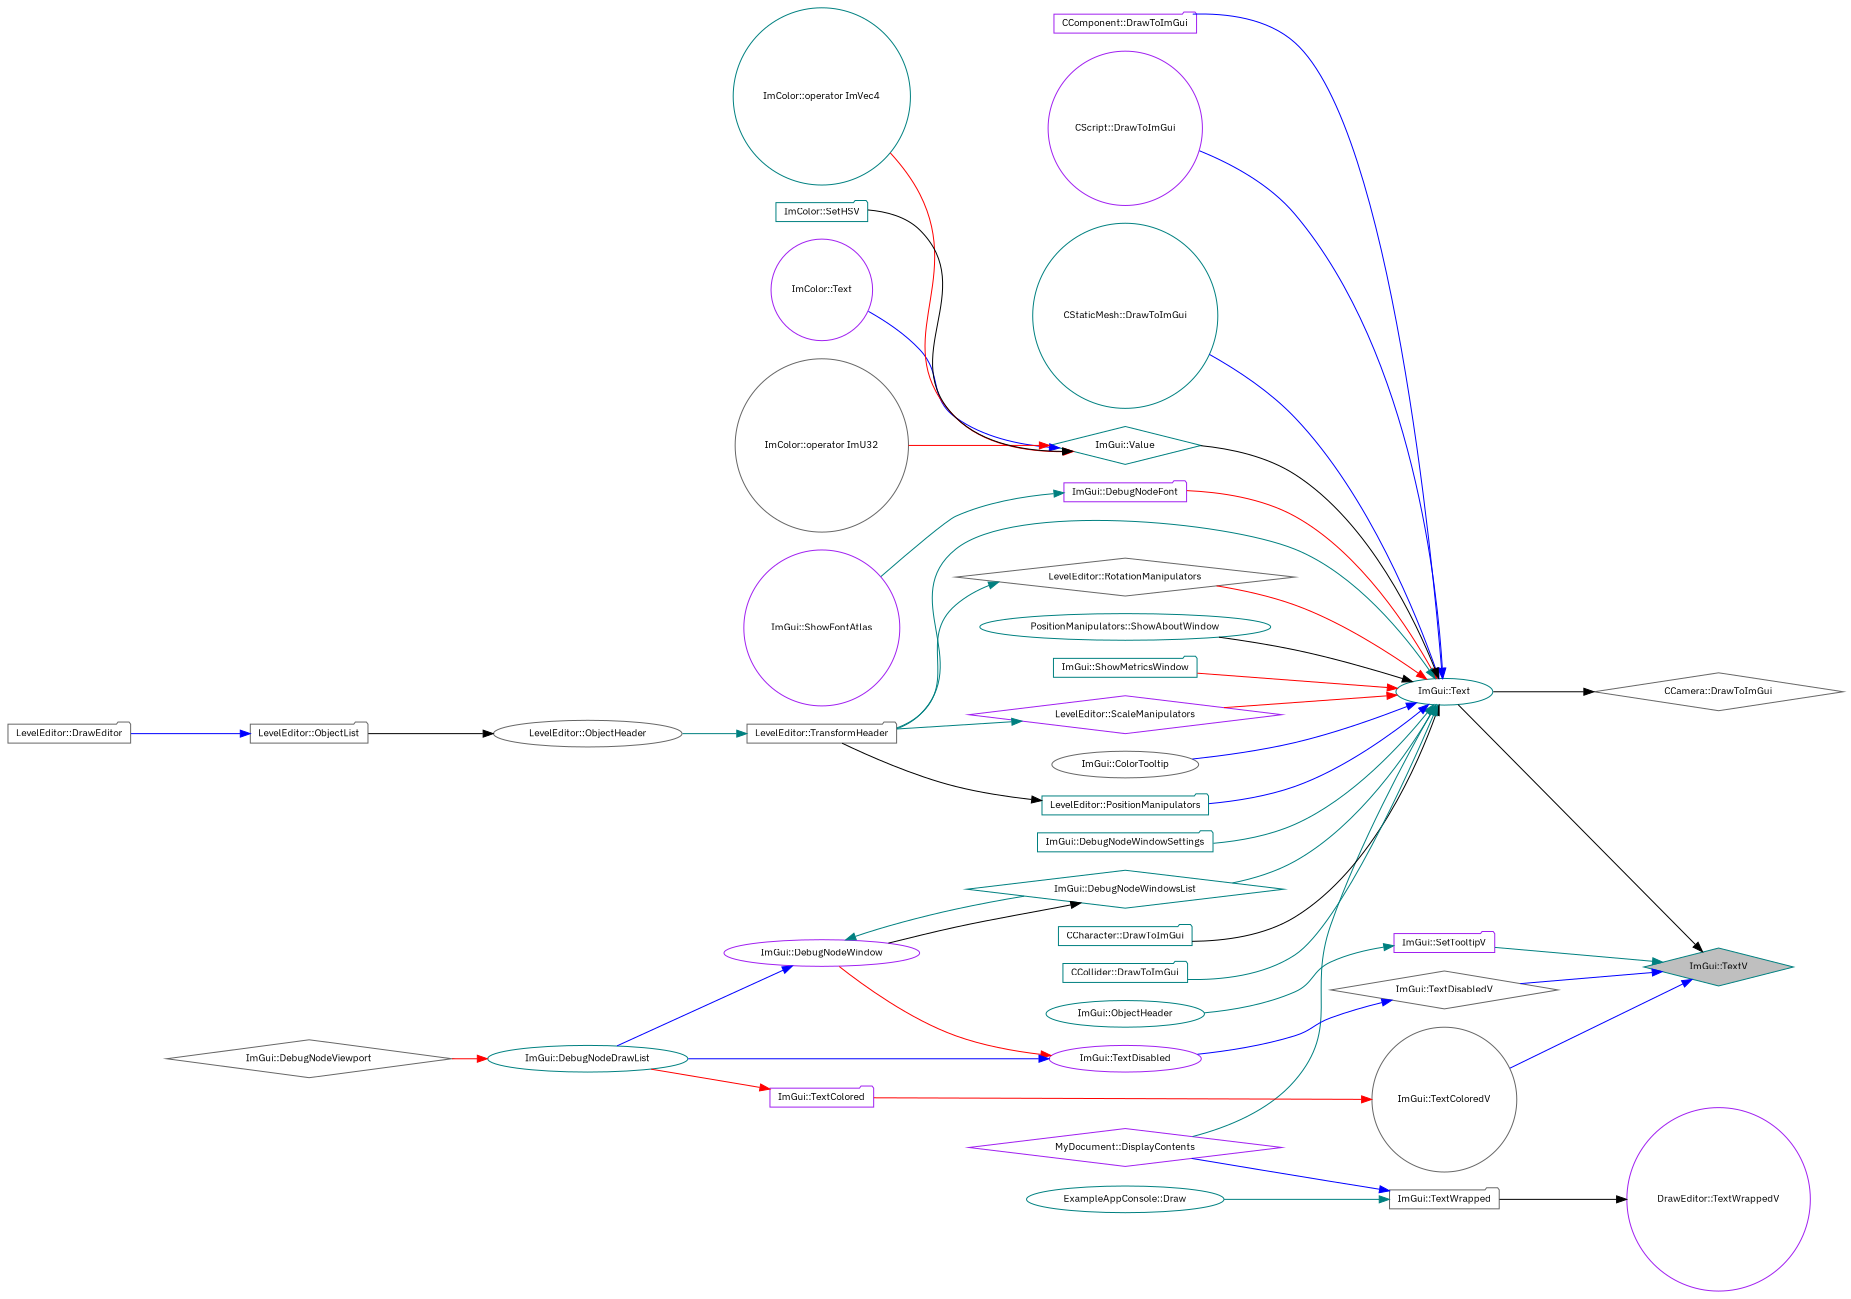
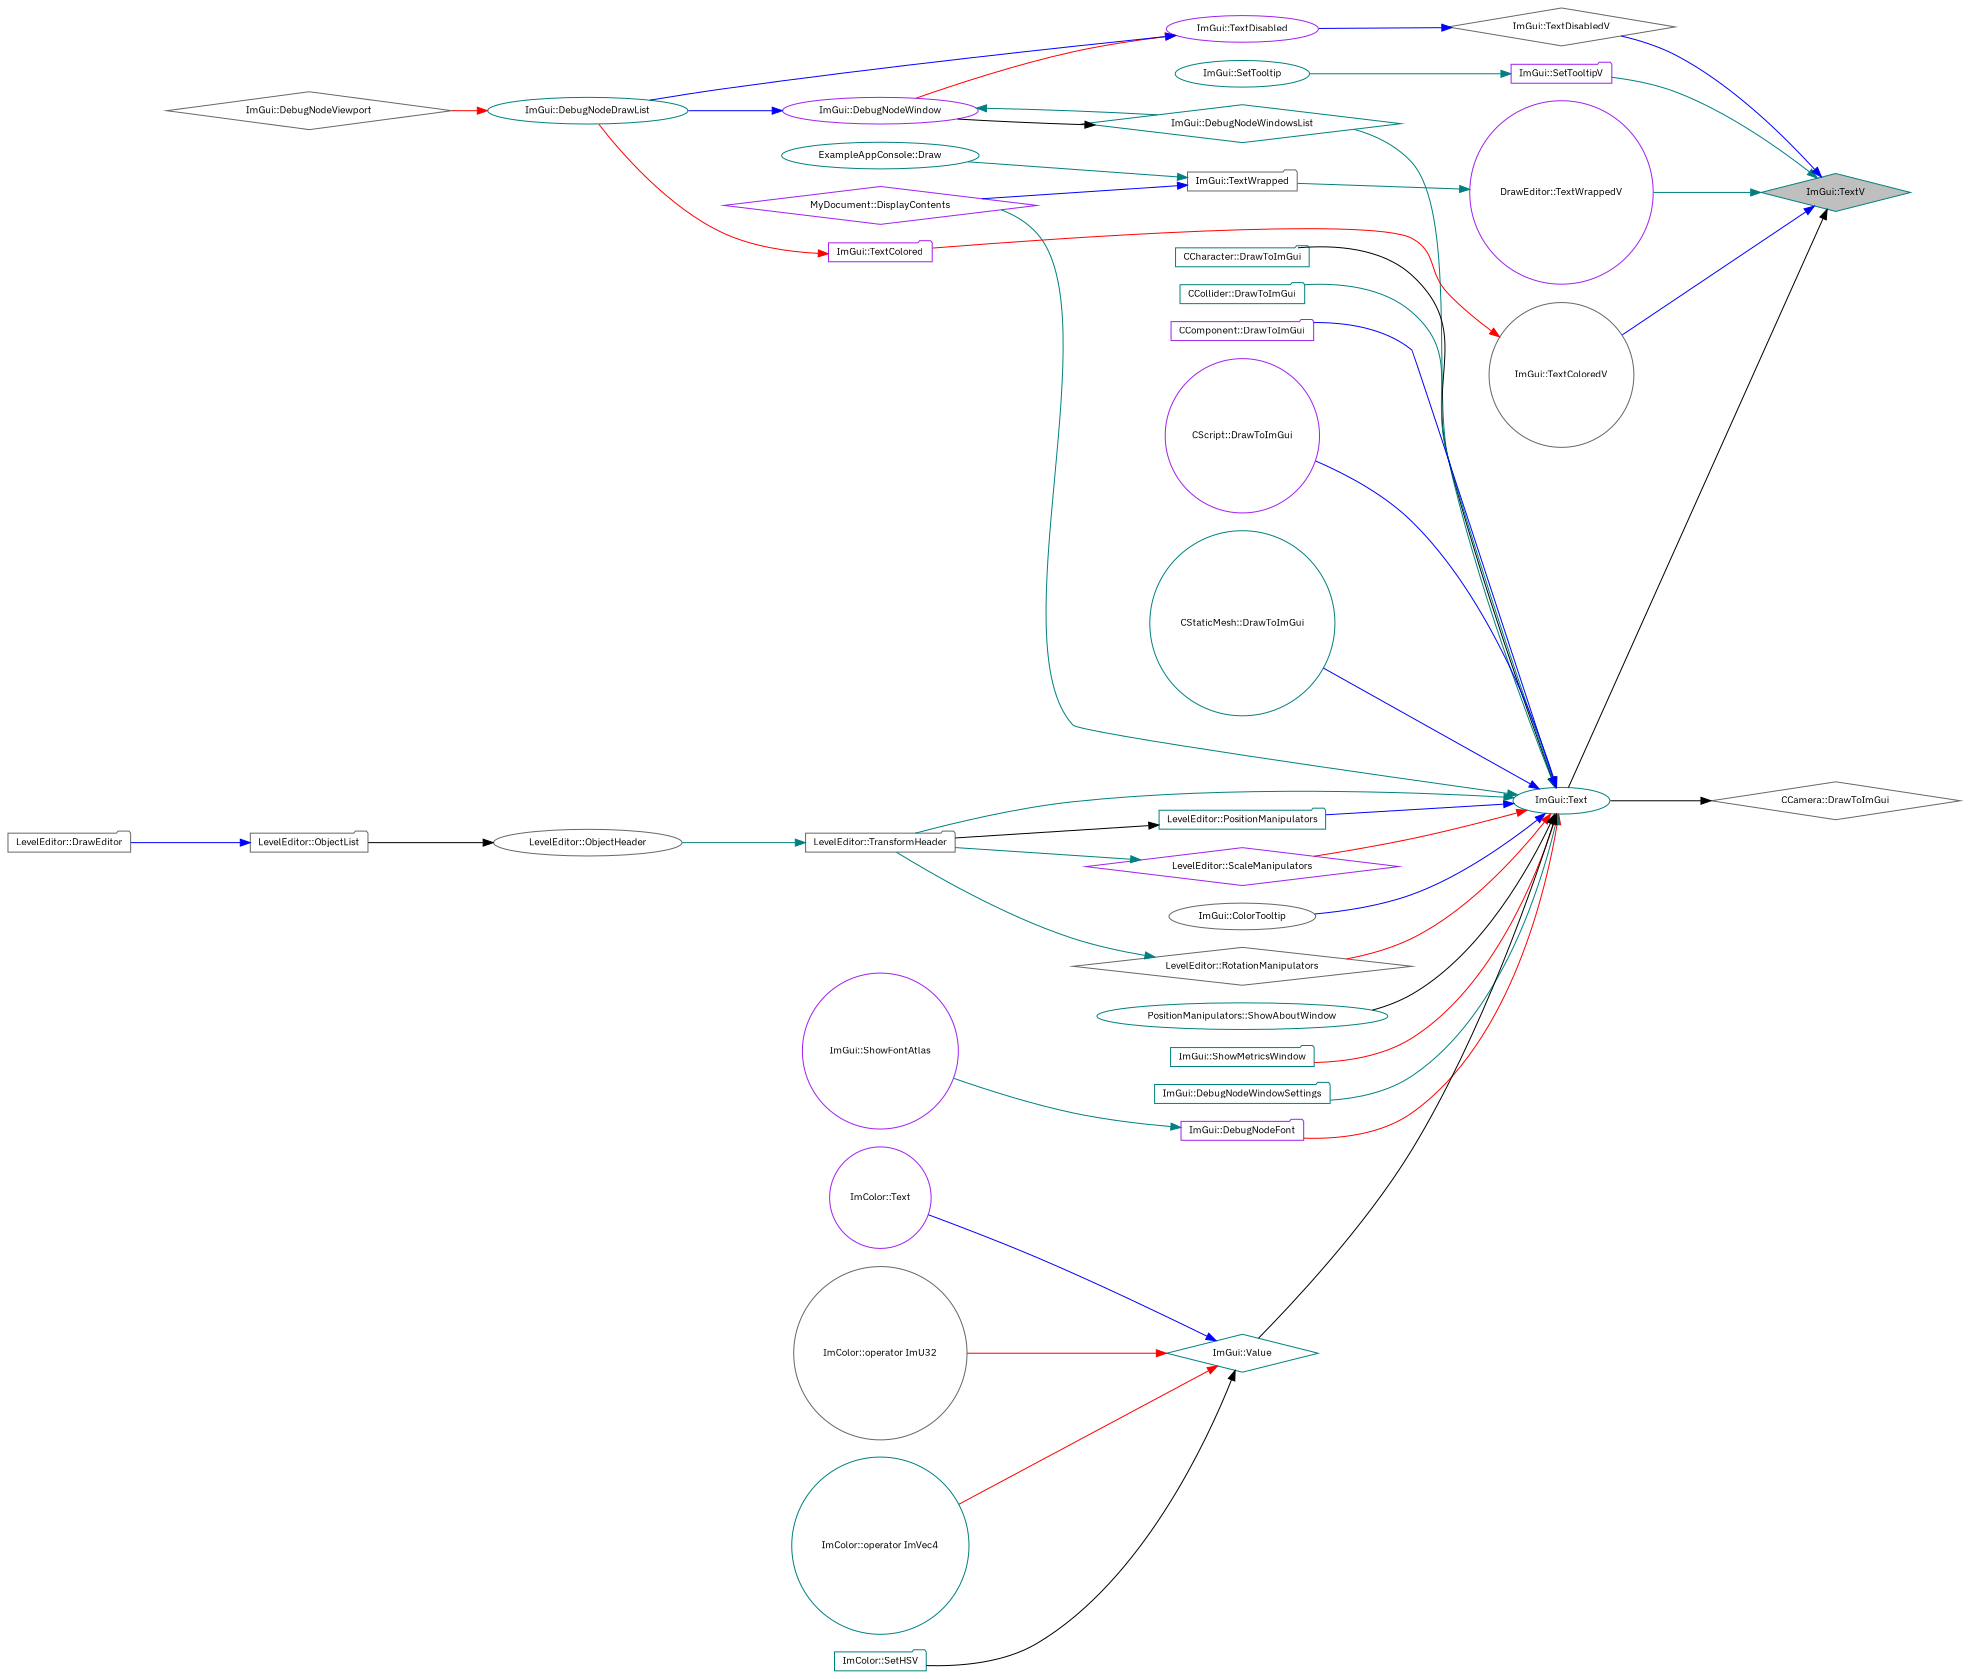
none -> (1702, 192)
(1125, 1014) -> (1242, 74)
(1558, 1199) -> (1378, 186)
